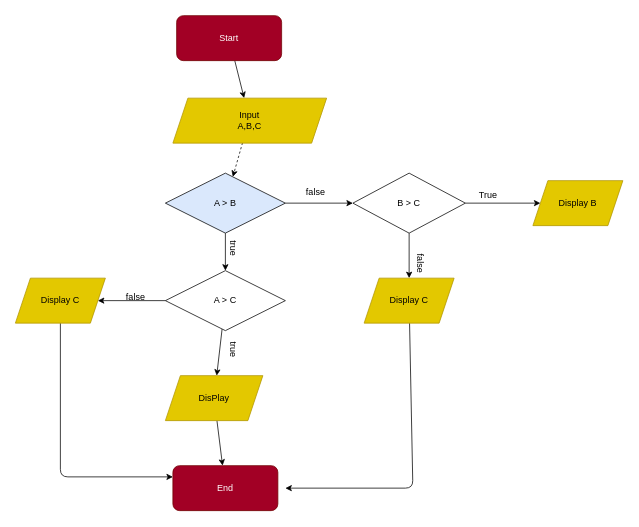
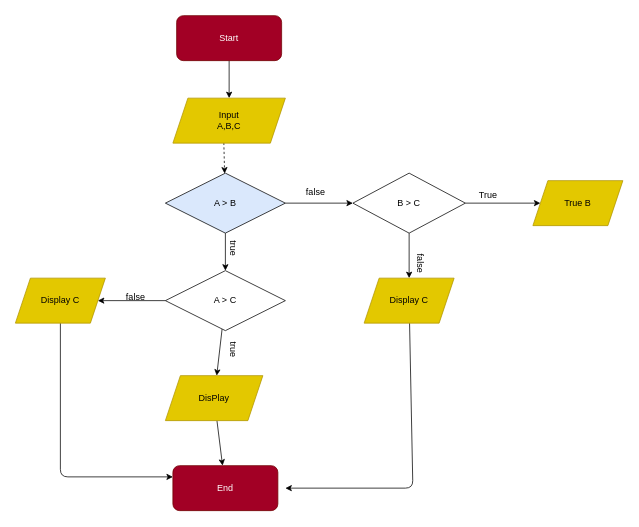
(250, 120) -> (229, 120)
(578, 203) -> (578, 203)
